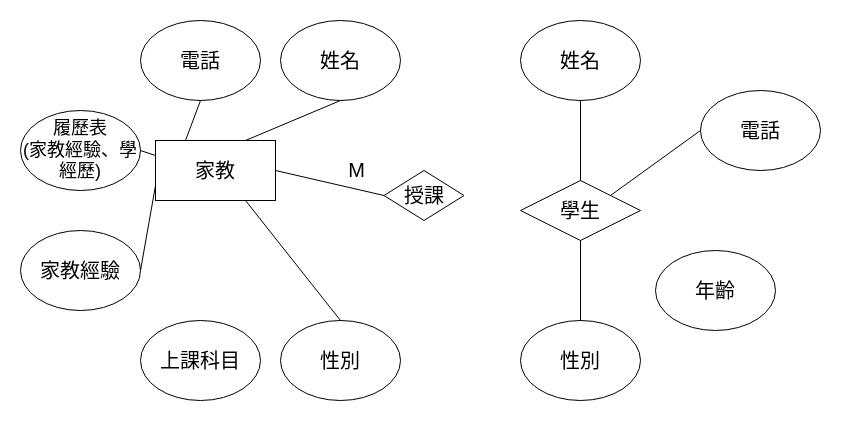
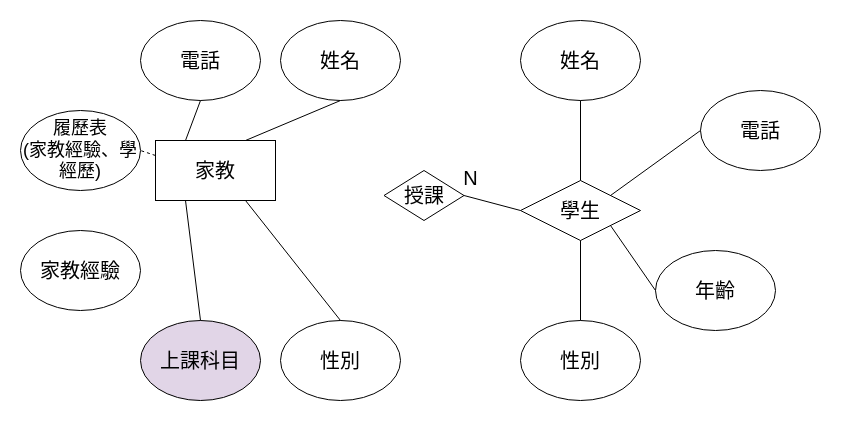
(149, 153) -> (149, 153)
(329, 183) -> none
none -> (492, 203)
(148, 227) -> none
none -> (633, 258)
none -> (193, 261)
(201, 361) -> (201, 361)
